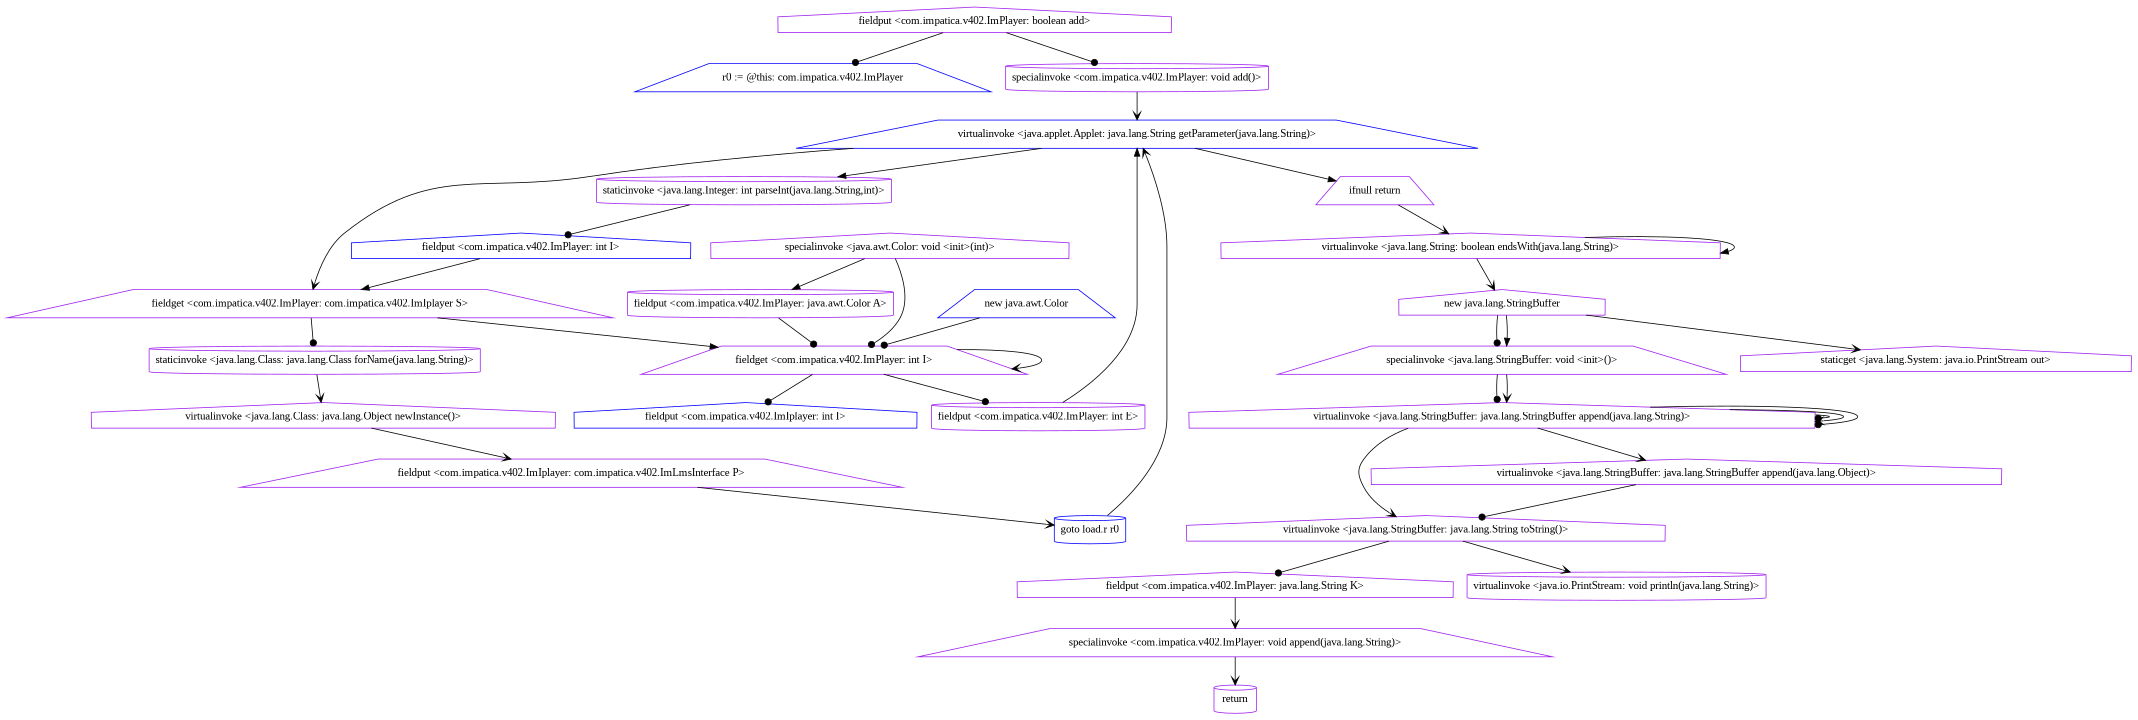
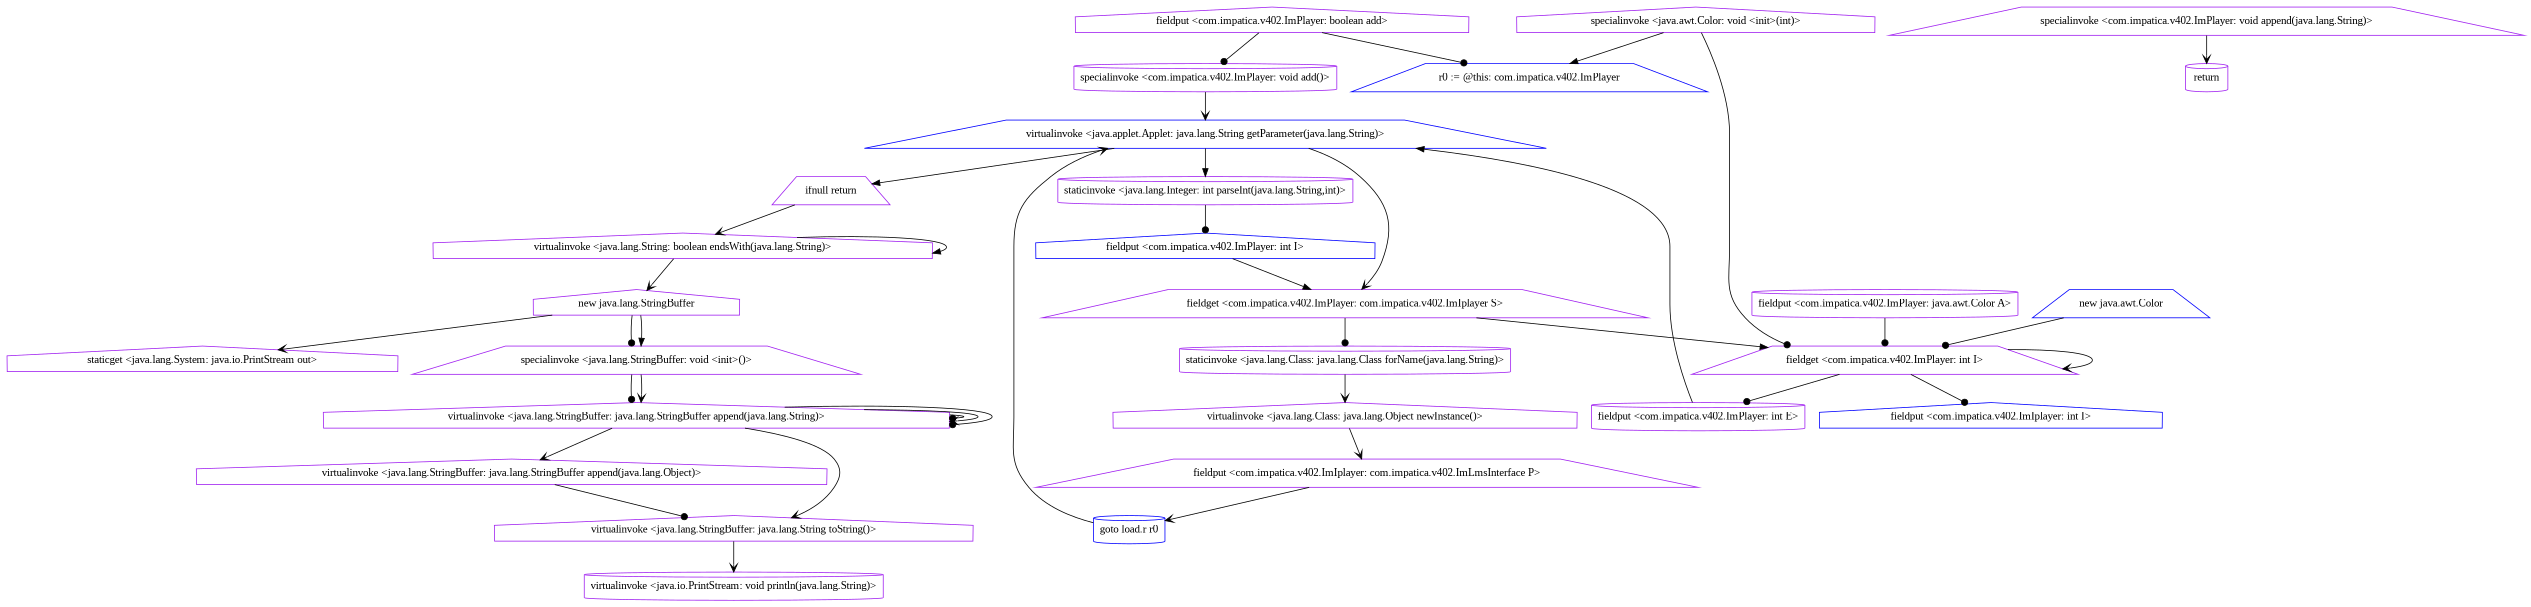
(832, 273) -> (1621, 47)
(1235, 586) -> none
